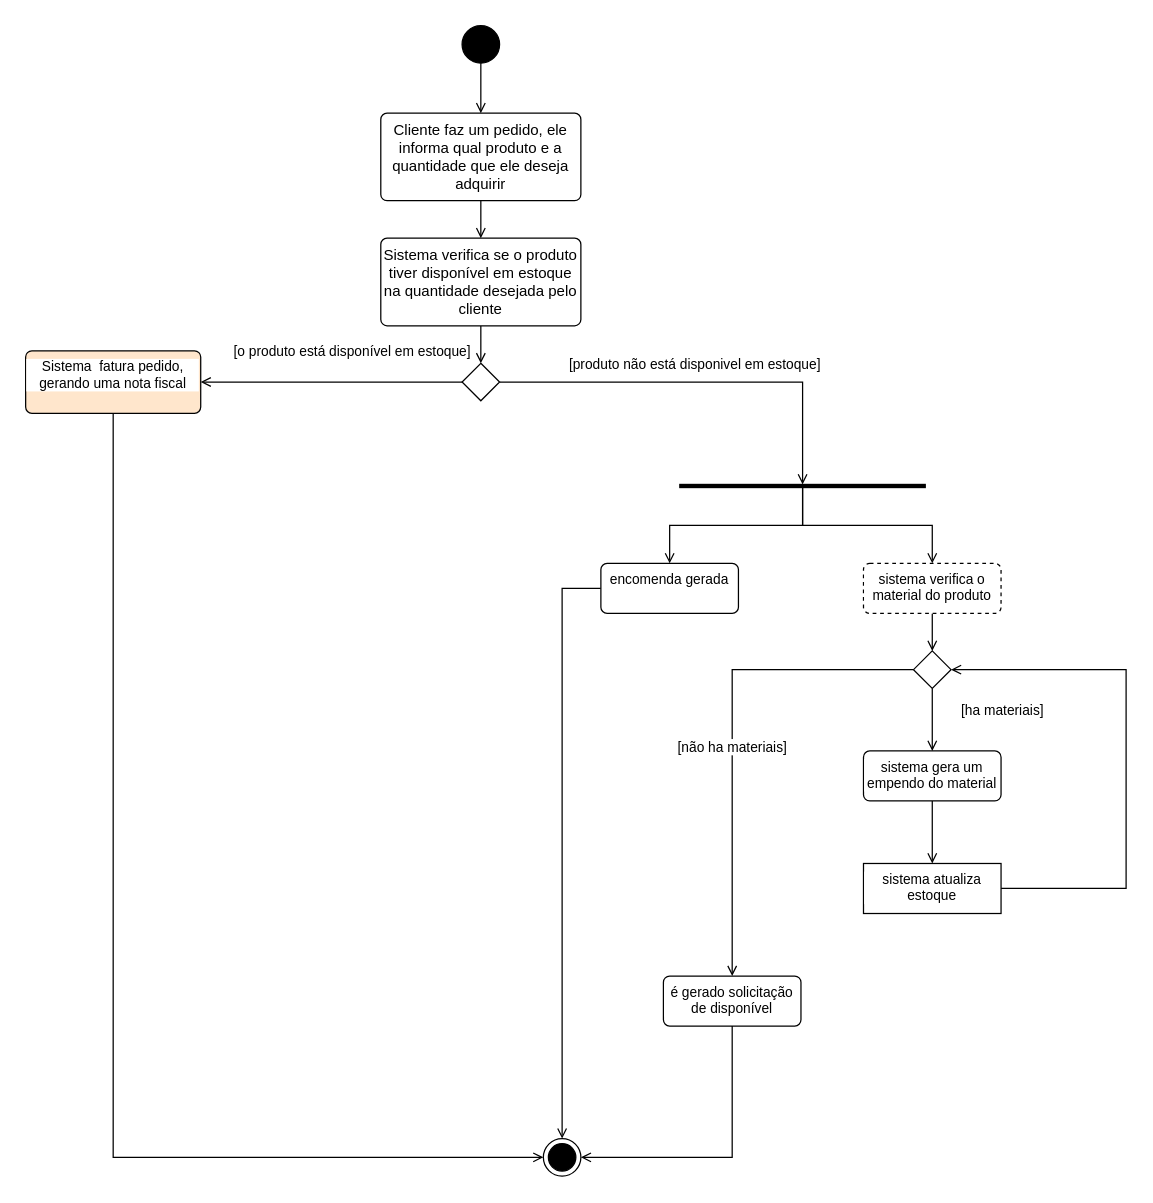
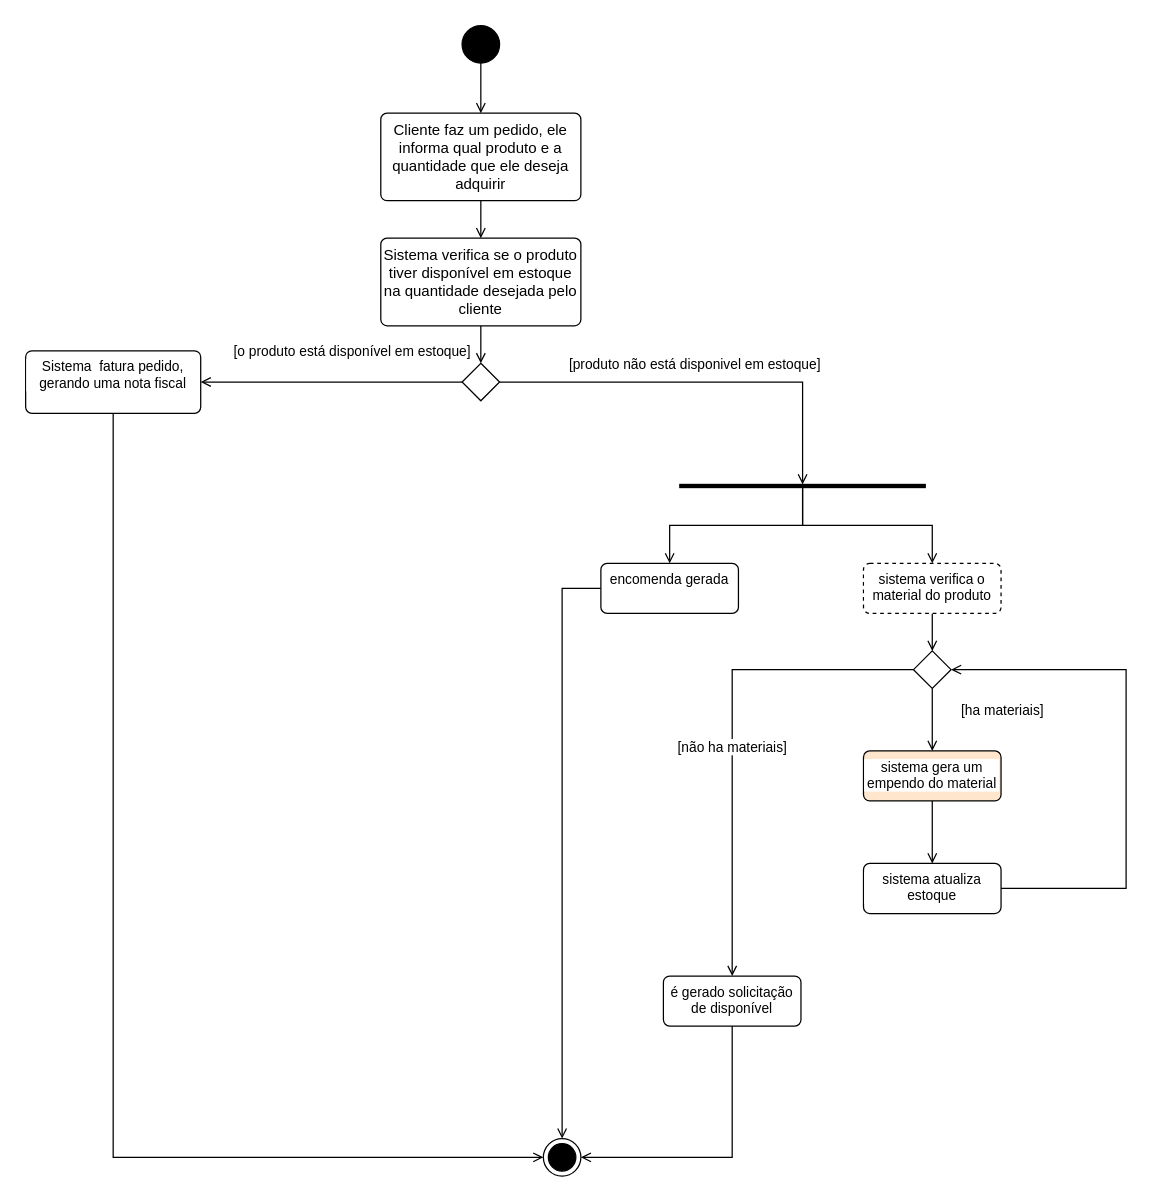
(113, 382) -> (113, 382)
(932, 776) -> (932, 776)
(932, 888) -> (932, 888)
